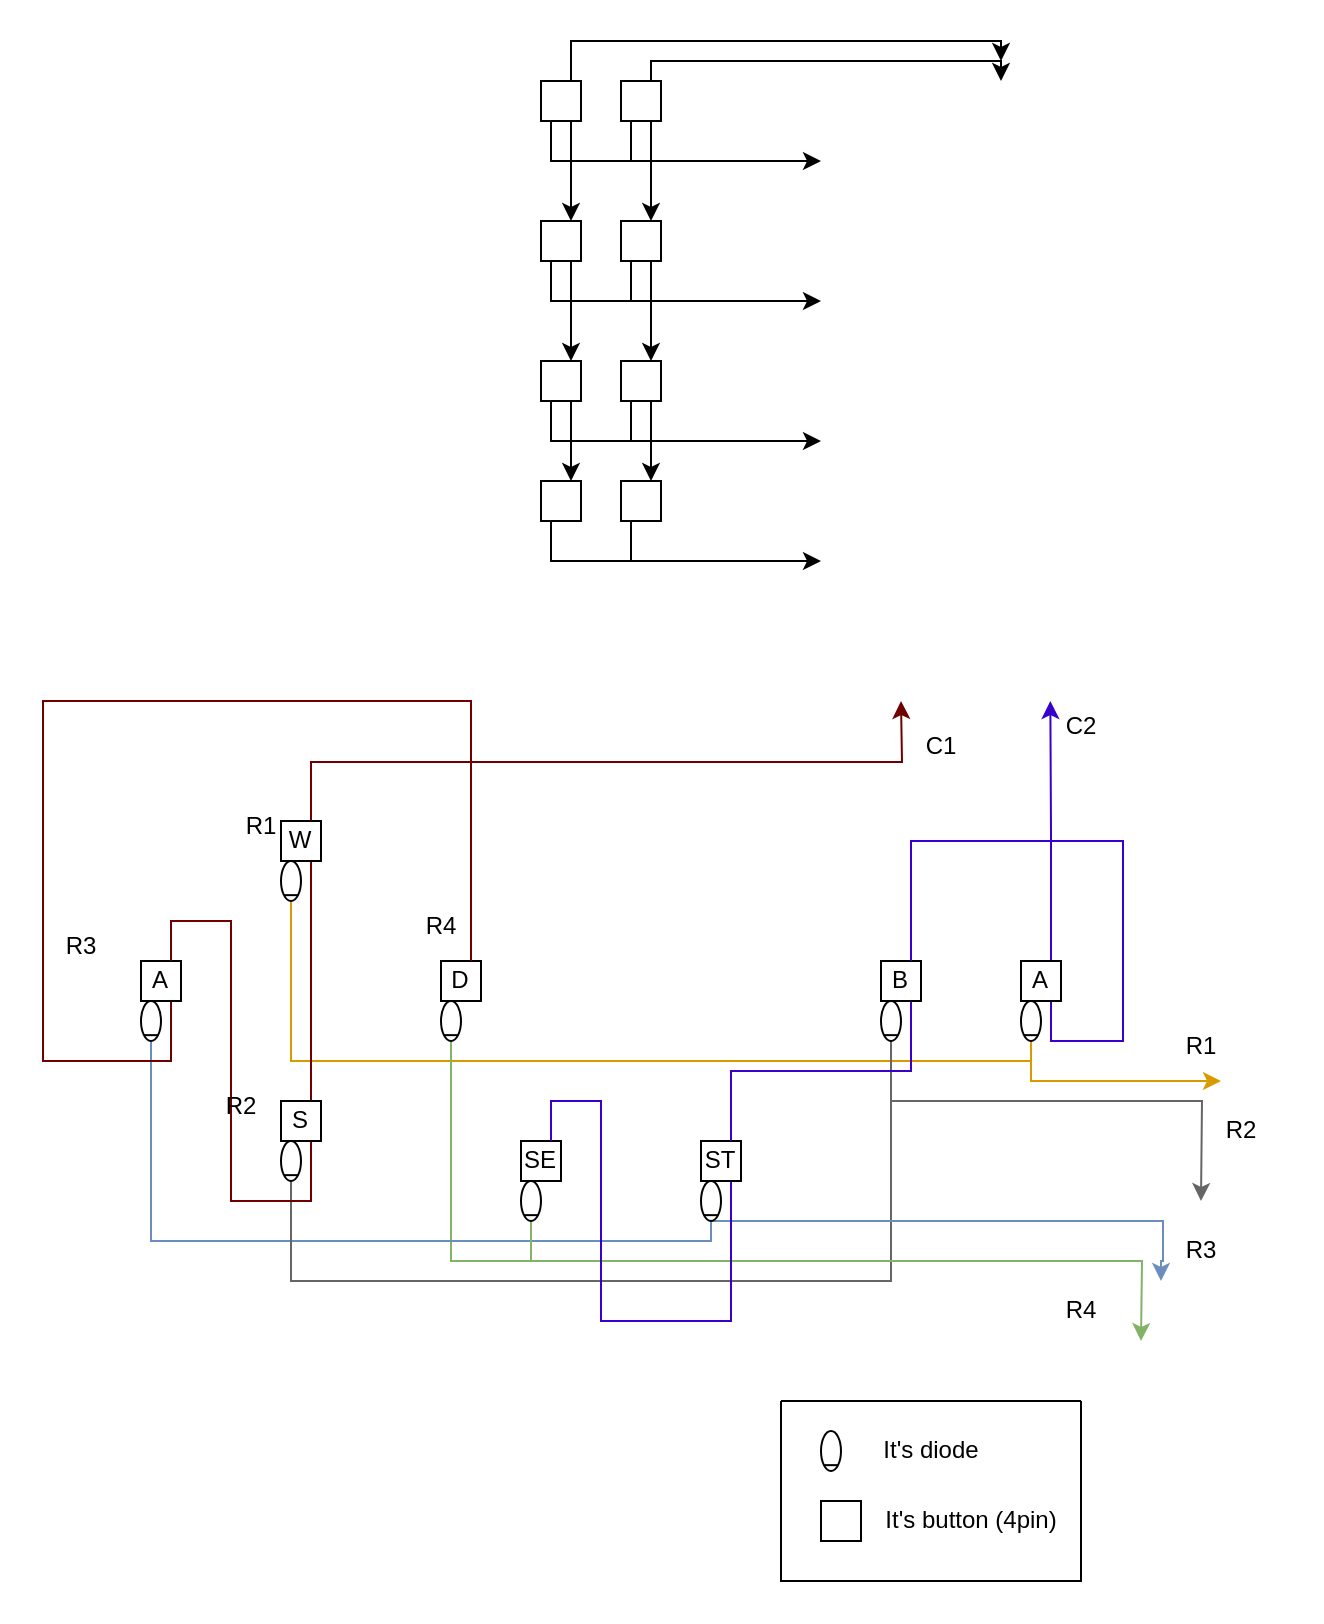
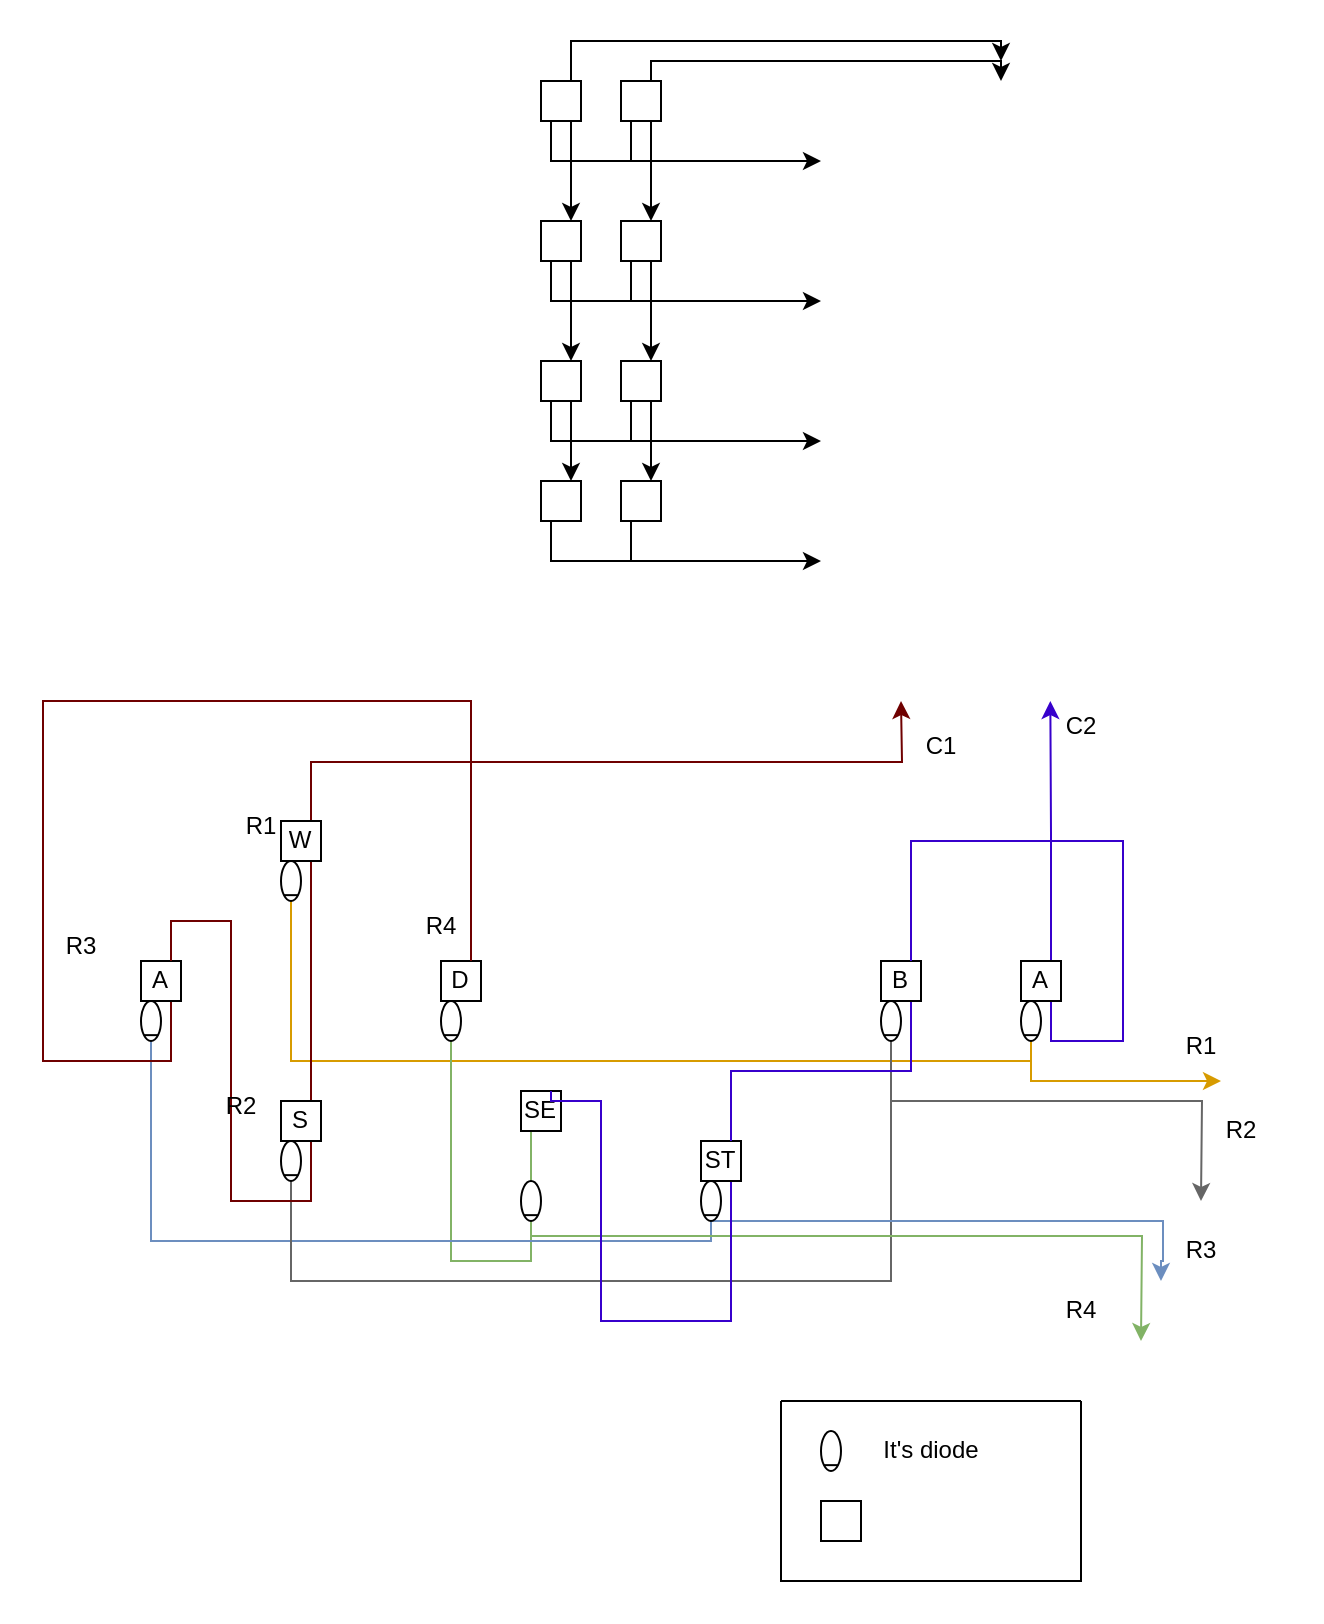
(541, 1161) -> (541, 1111)
(971, 1521) -> none
